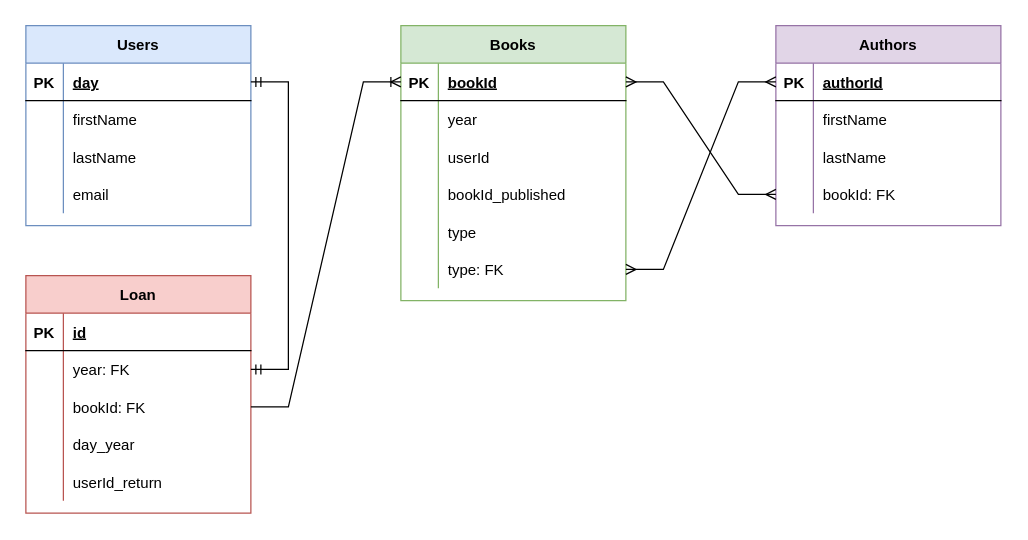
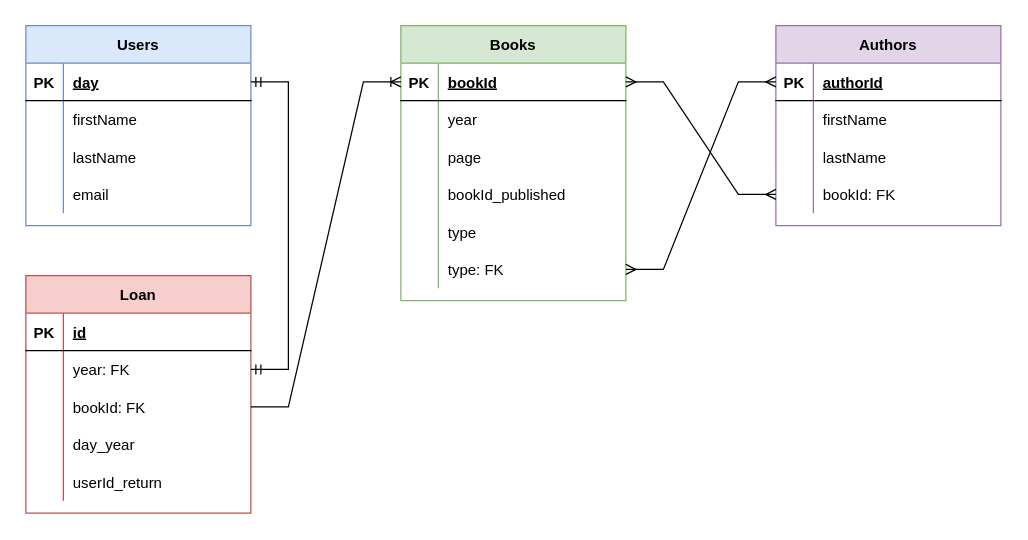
(473, 158) -> (464, 158)
